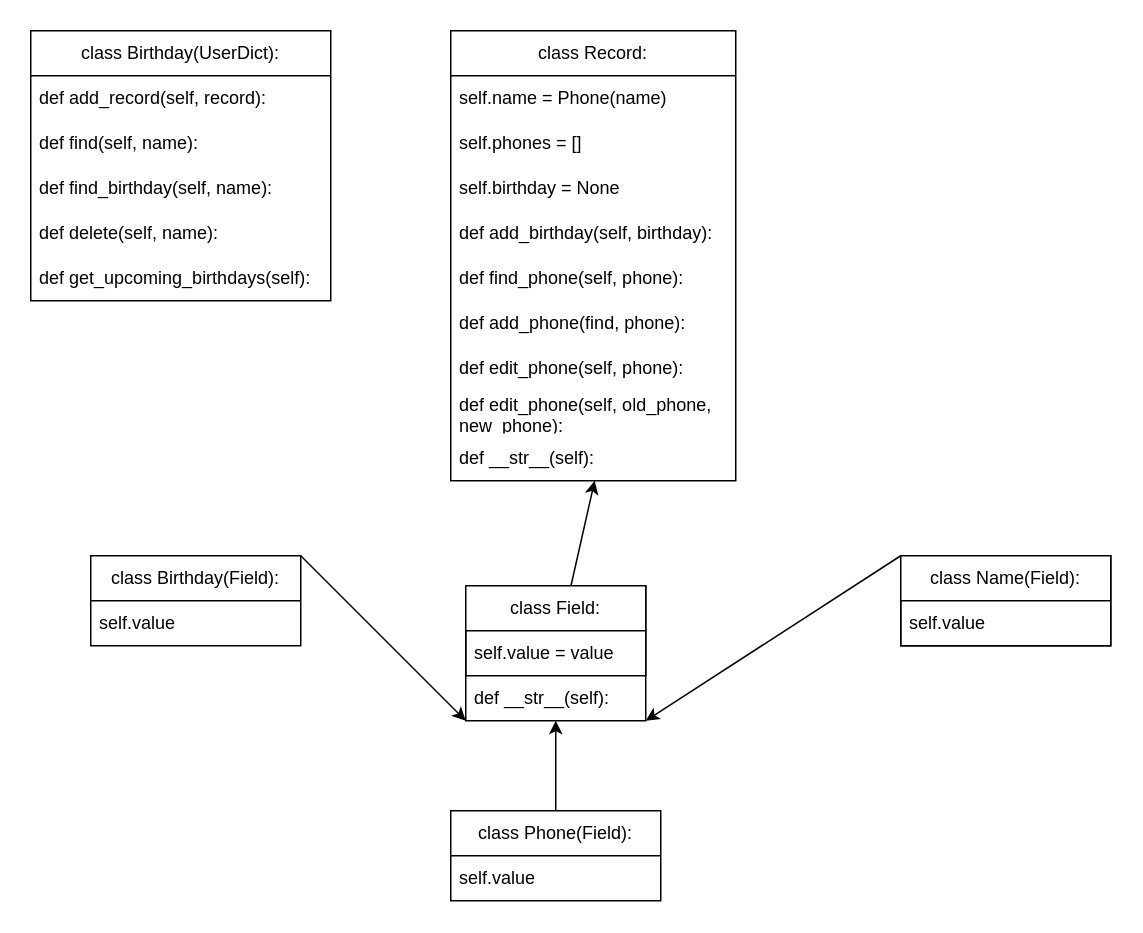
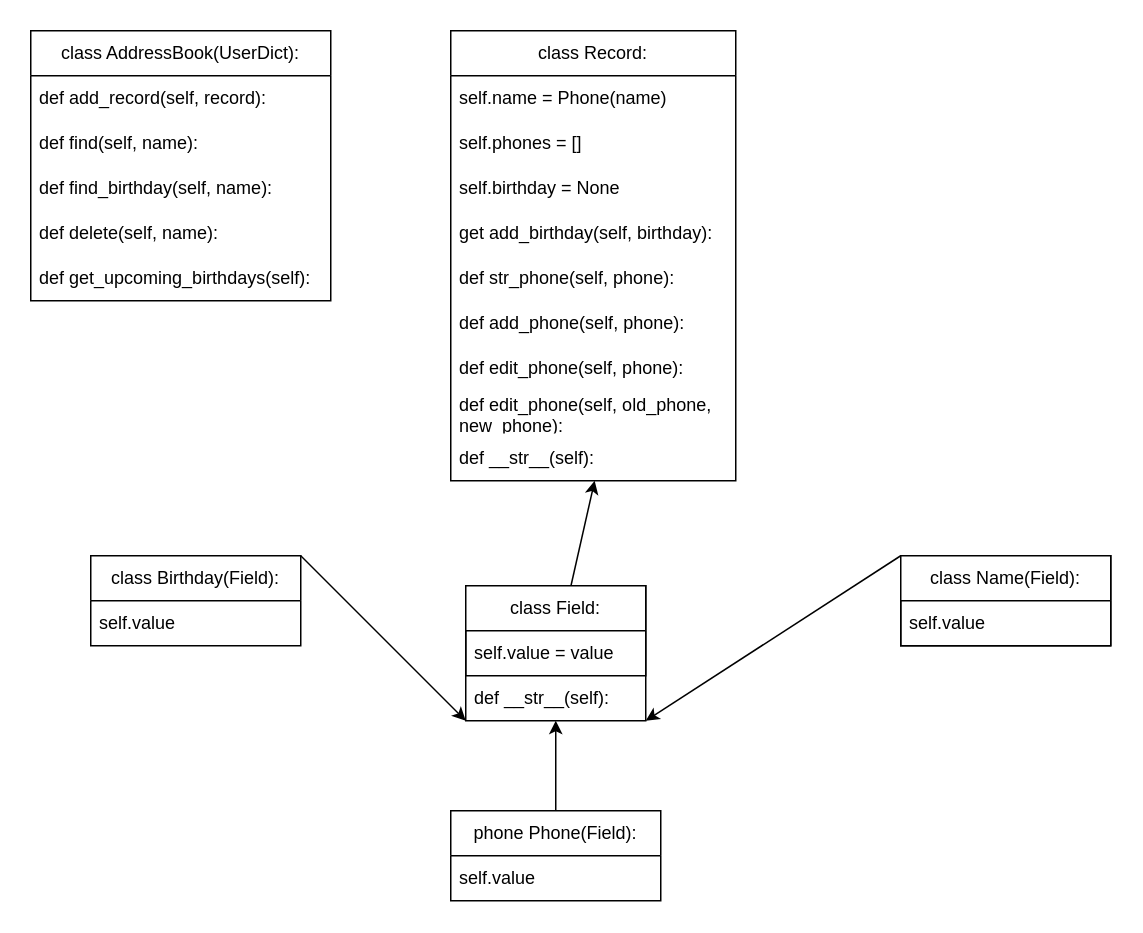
(181, 53) -> (181, 53)
(595, 233) -> (595, 233)
(587, 278) -> (584, 278)
(584, 323) -> (584, 323)
(556, 833) -> (556, 833)
